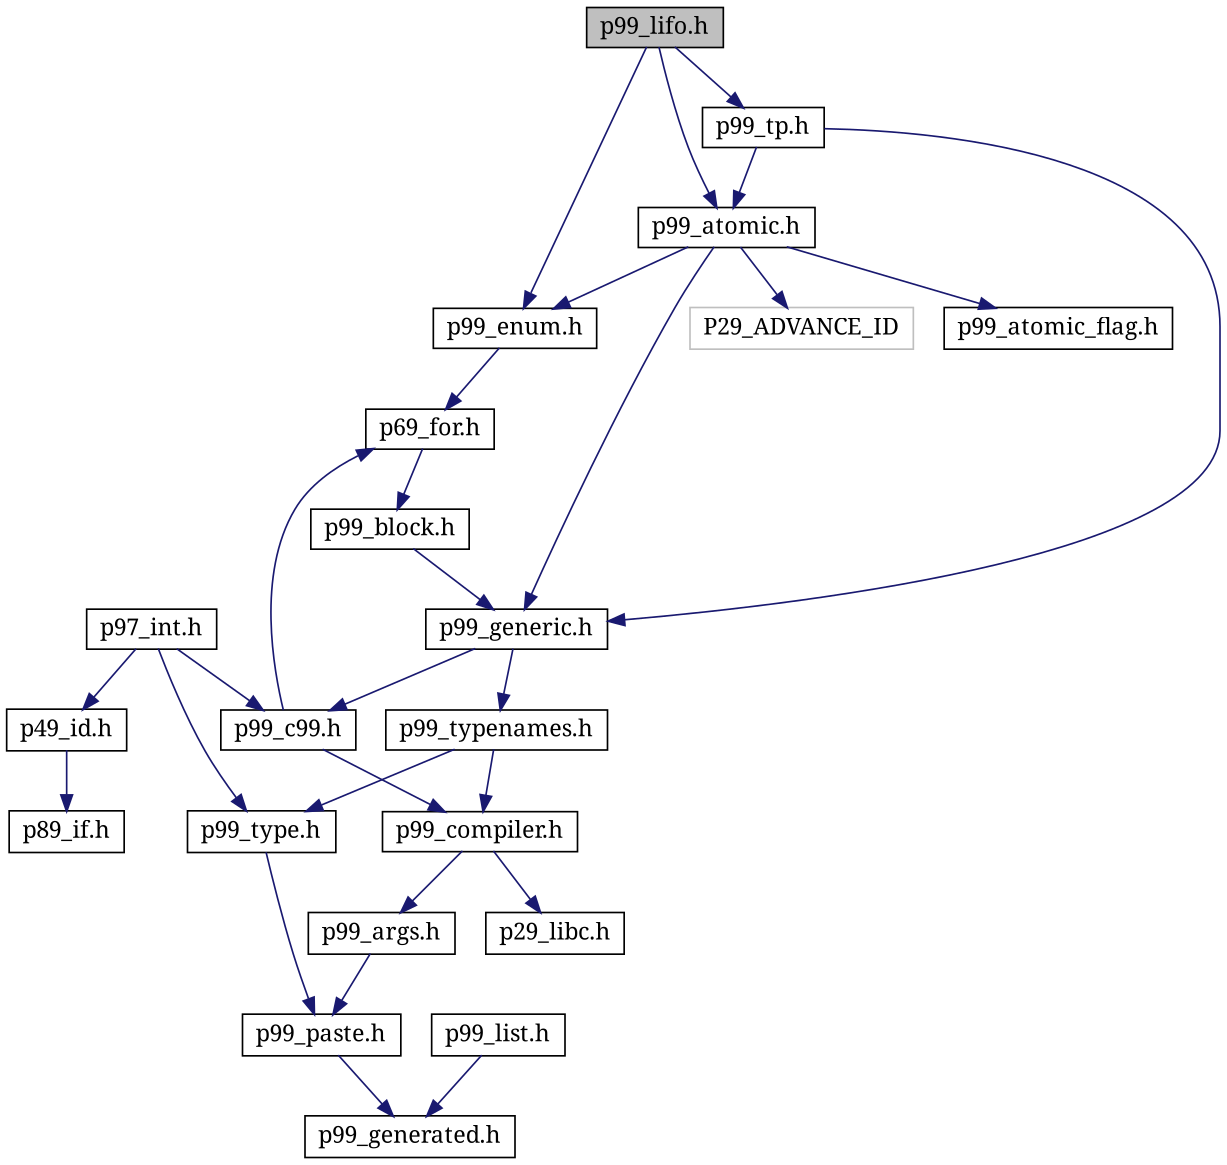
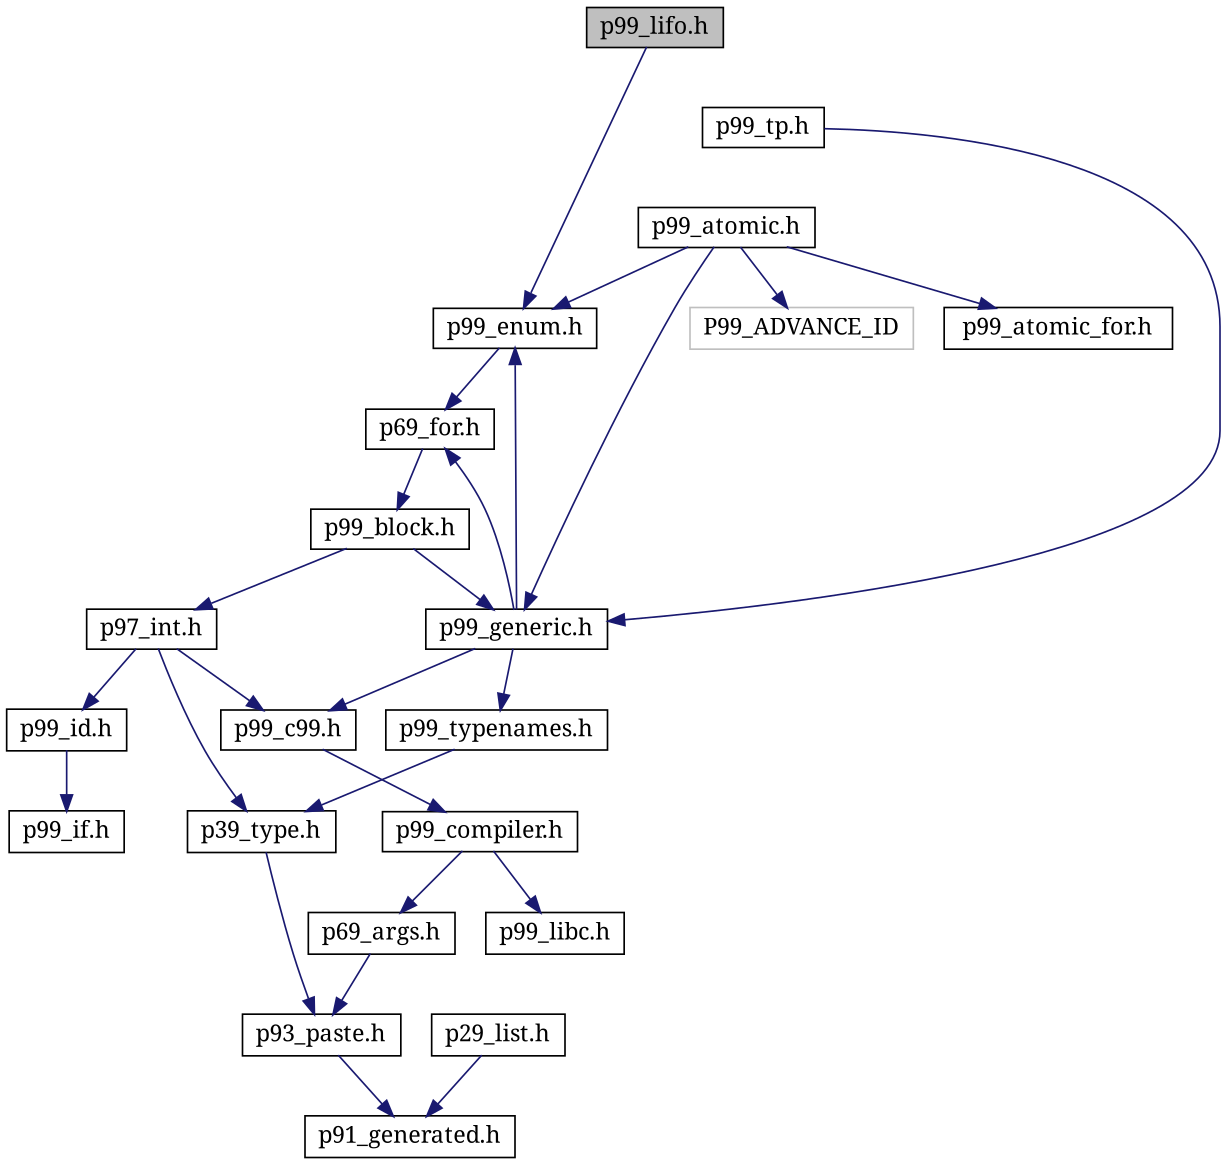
(703, 72) -> none
(679, 122) -> none
(748, 170) -> none
(802, 328) -> (802, 328)
(1058, 328) -> (1058, 328)
none -> (516, 487)
(275, 567) -> (494, 532)
none -> (279, 576)
(67, 730) -> (67, 730)
(490, 772) -> none
(67, 832) -> (67, 832)
(262, 832) -> (262, 832)
(382, 933) -> (382, 933)
(555, 933) -> (555, 933)
(322, 1035) -> (322, 1035)
(498, 1035) -> (498, 1035)
(410, 1137) -> (410, 1137)
